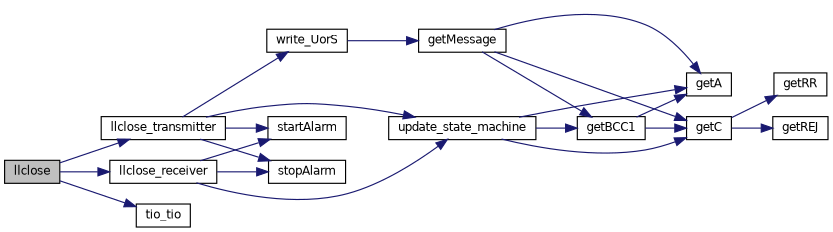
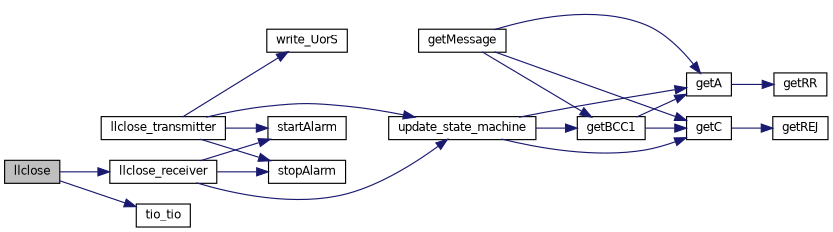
(377, 41) -> none
(749, 109) -> (747, 84)
(89, 153) -> none
